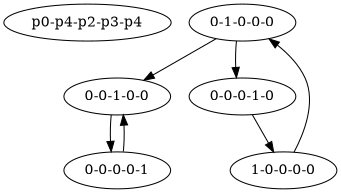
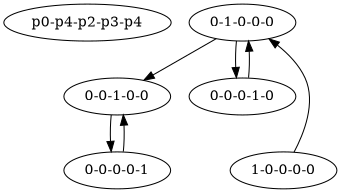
(260, 129) -> (249, 65)
